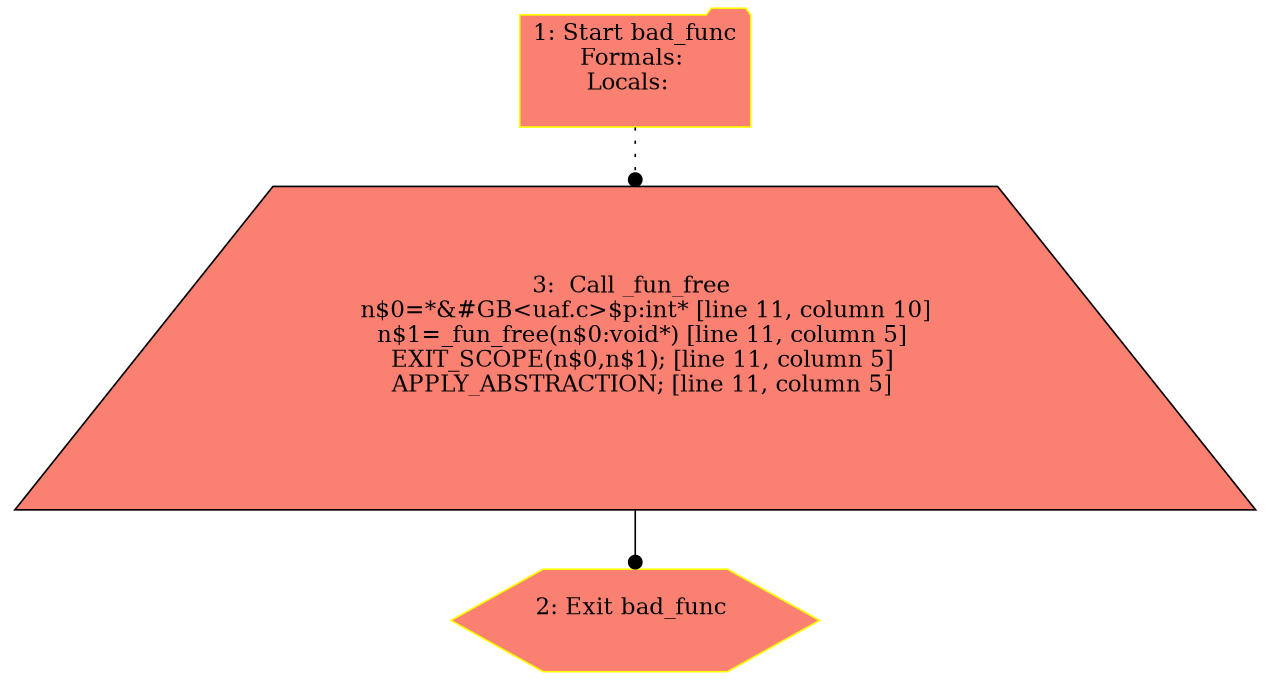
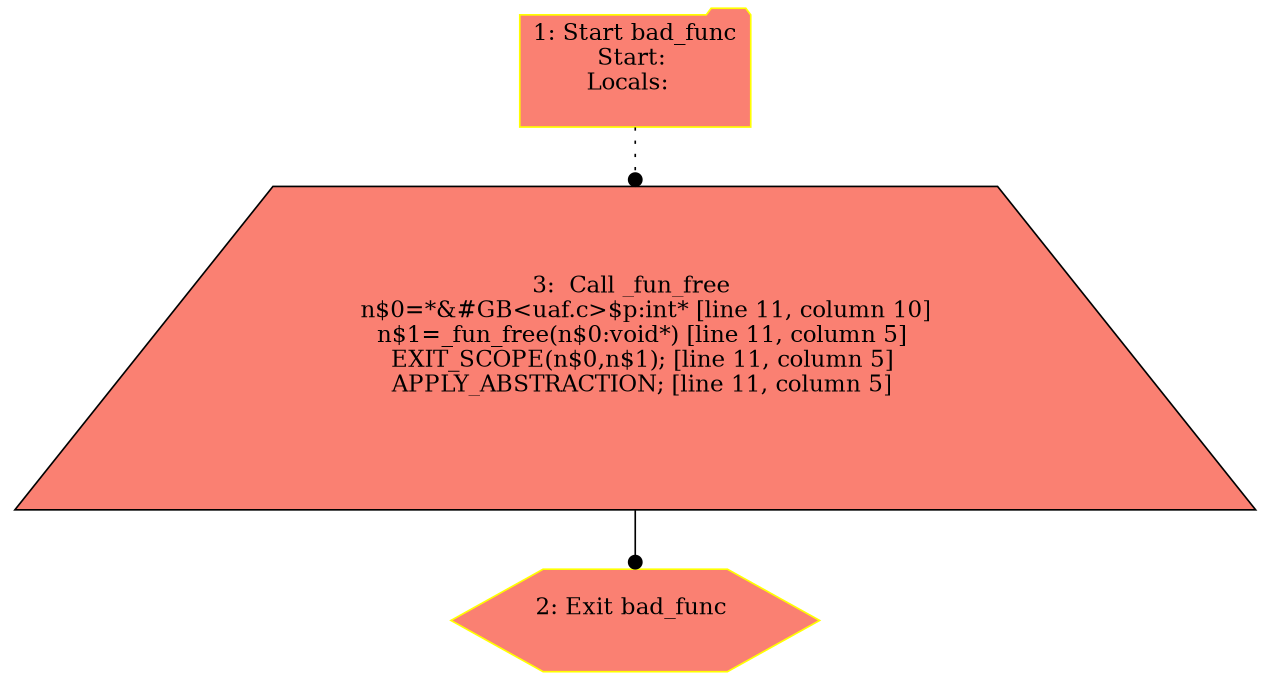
(635, 71) -> (635, 71)
